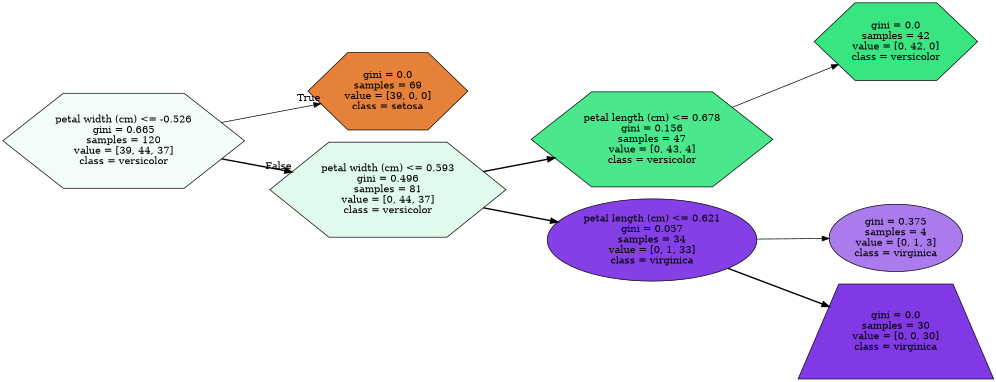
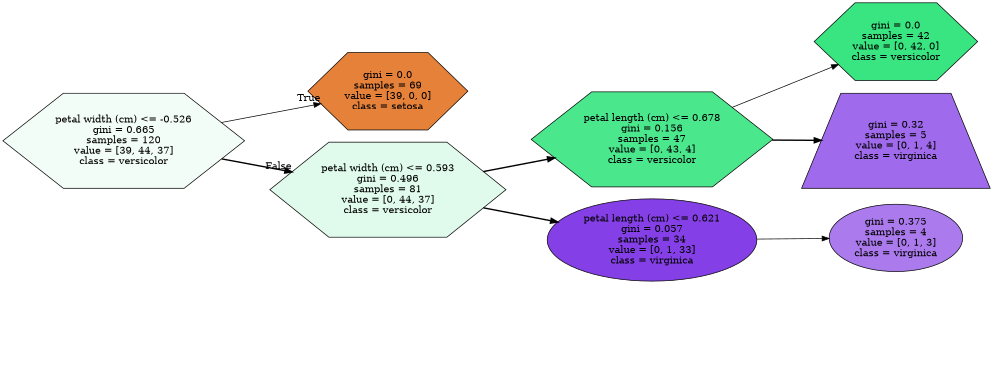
none -> (896, 141)
(896, 332) -> none
